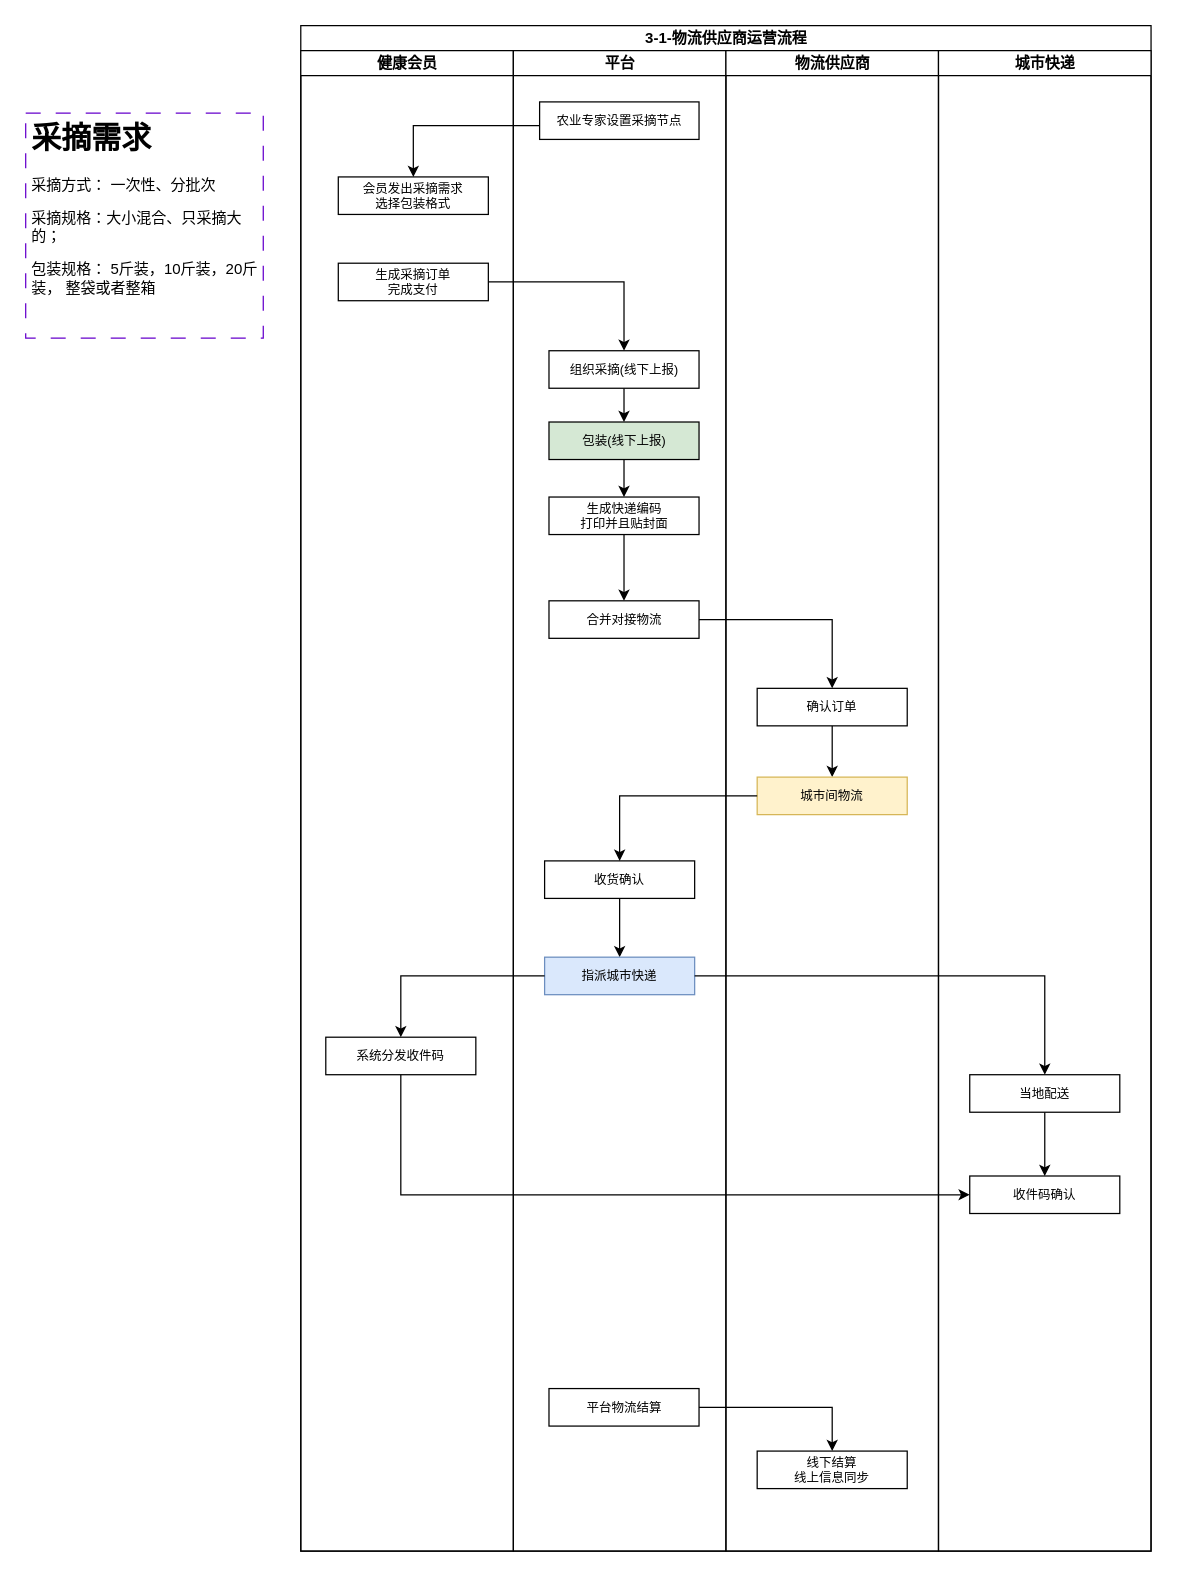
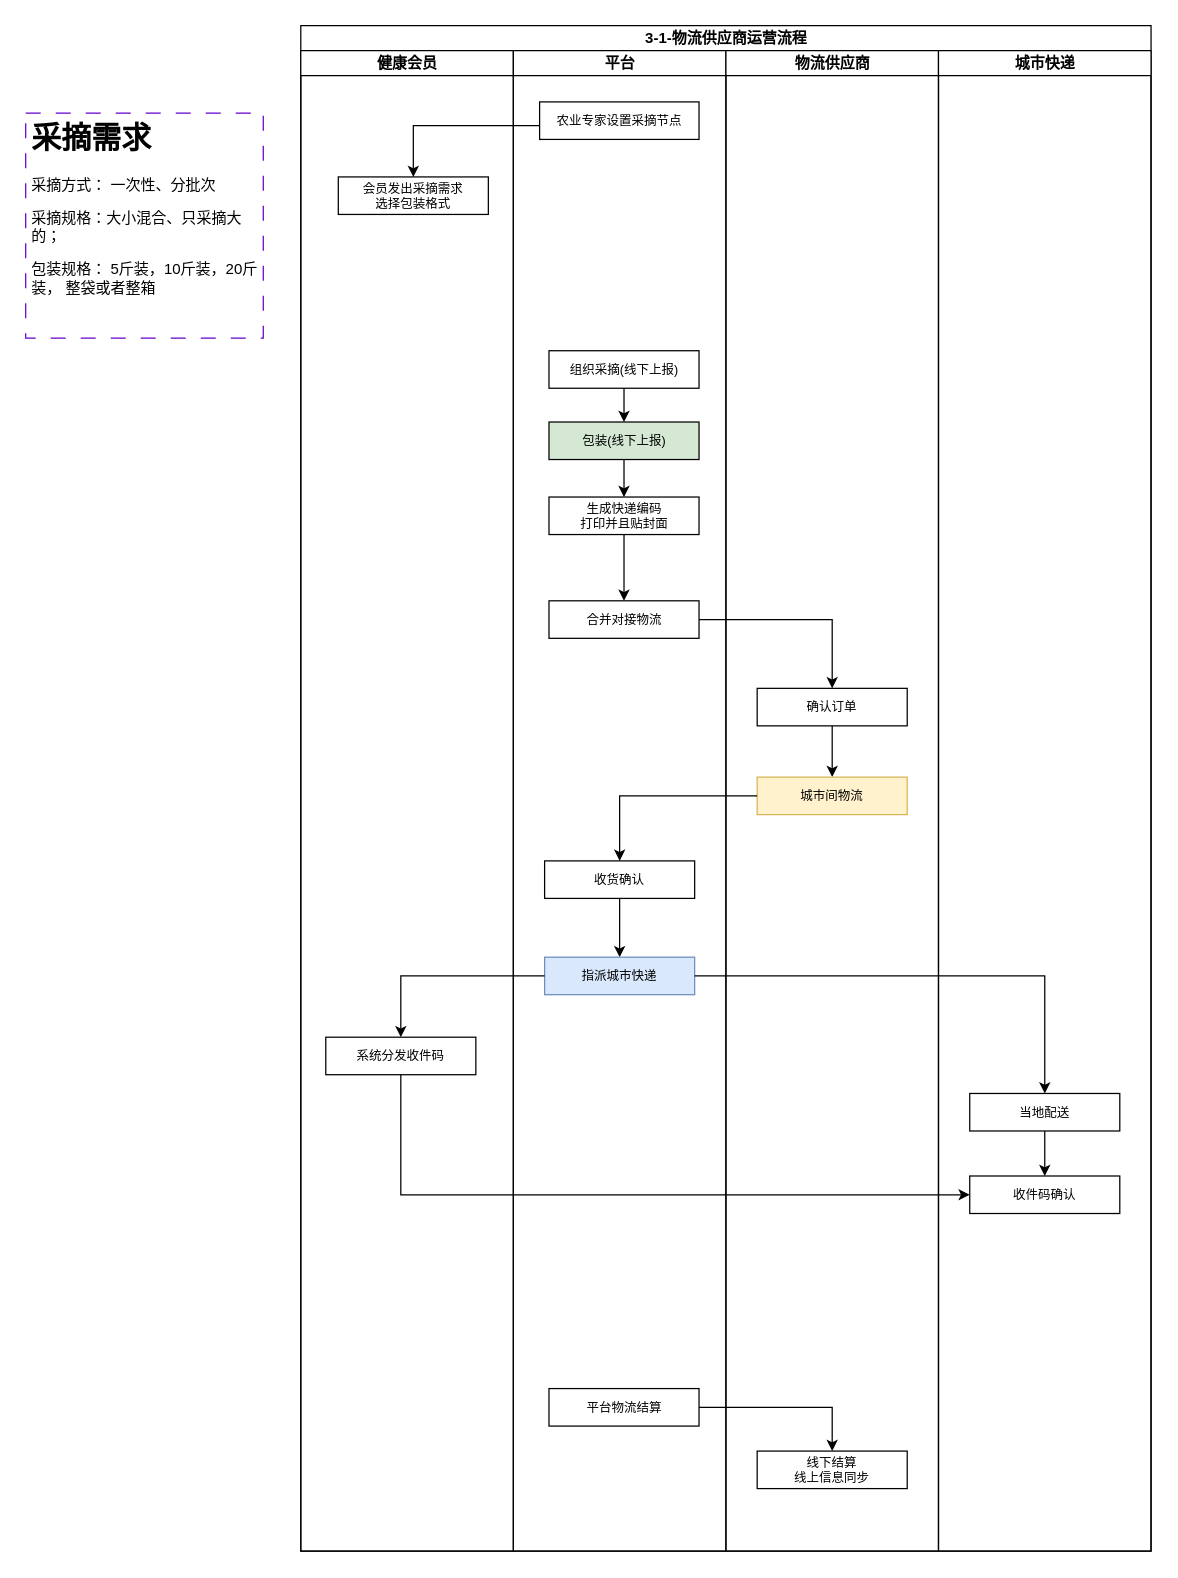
(413, 282) -> none
(586, 282) -> none
(1044, 1093) -> (1044, 1112)
